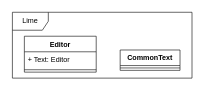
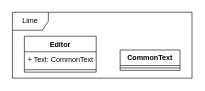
(52, 60) -> (61, 60)
